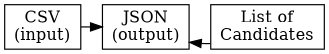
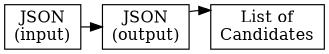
(43, 27) -> (43, 27)
(206, 44) -> (194, 11)
